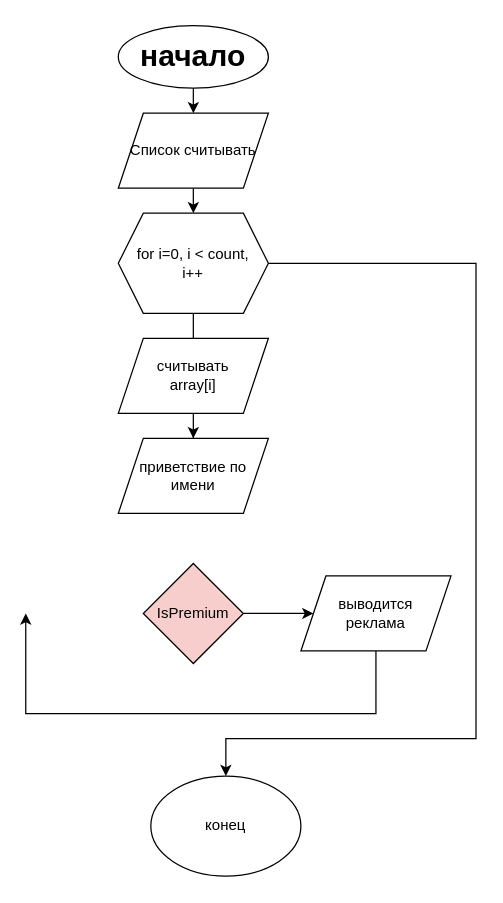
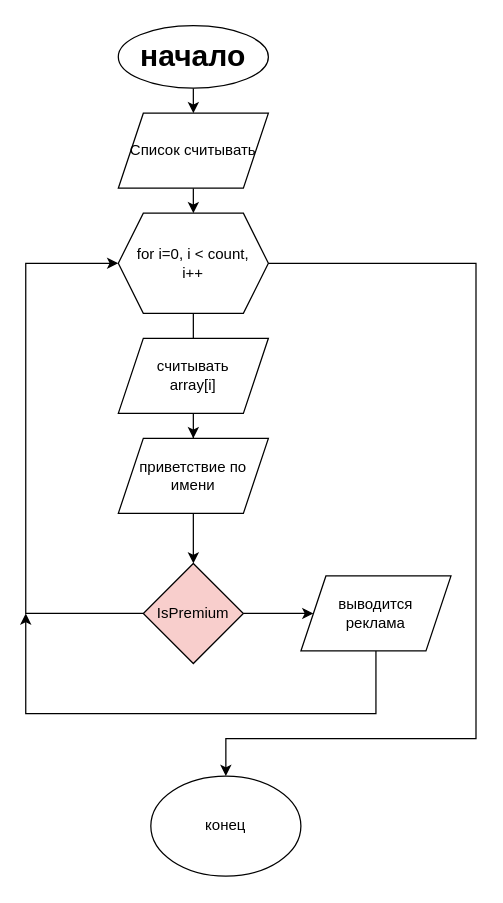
none -> (26, 455)
none -> (193, 534)
